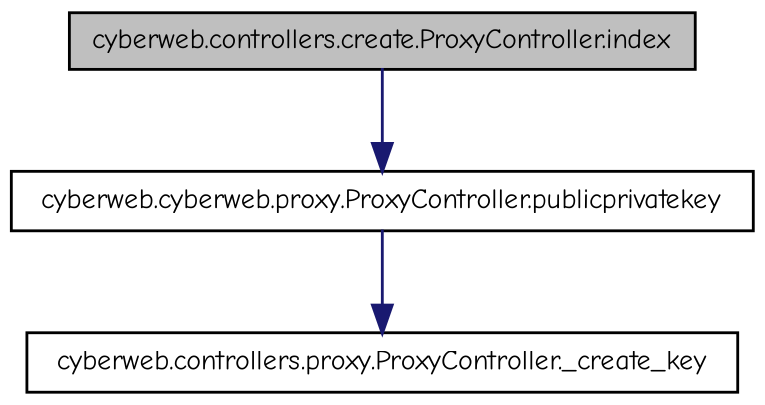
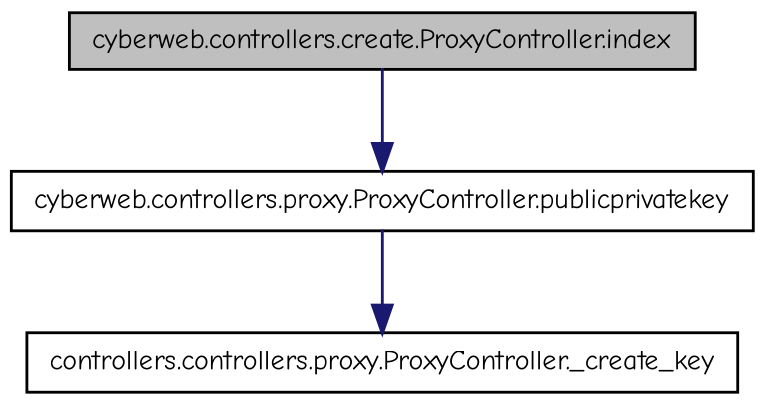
(382, 201) -> (382, 201)
(382, 362) -> (382, 362)
